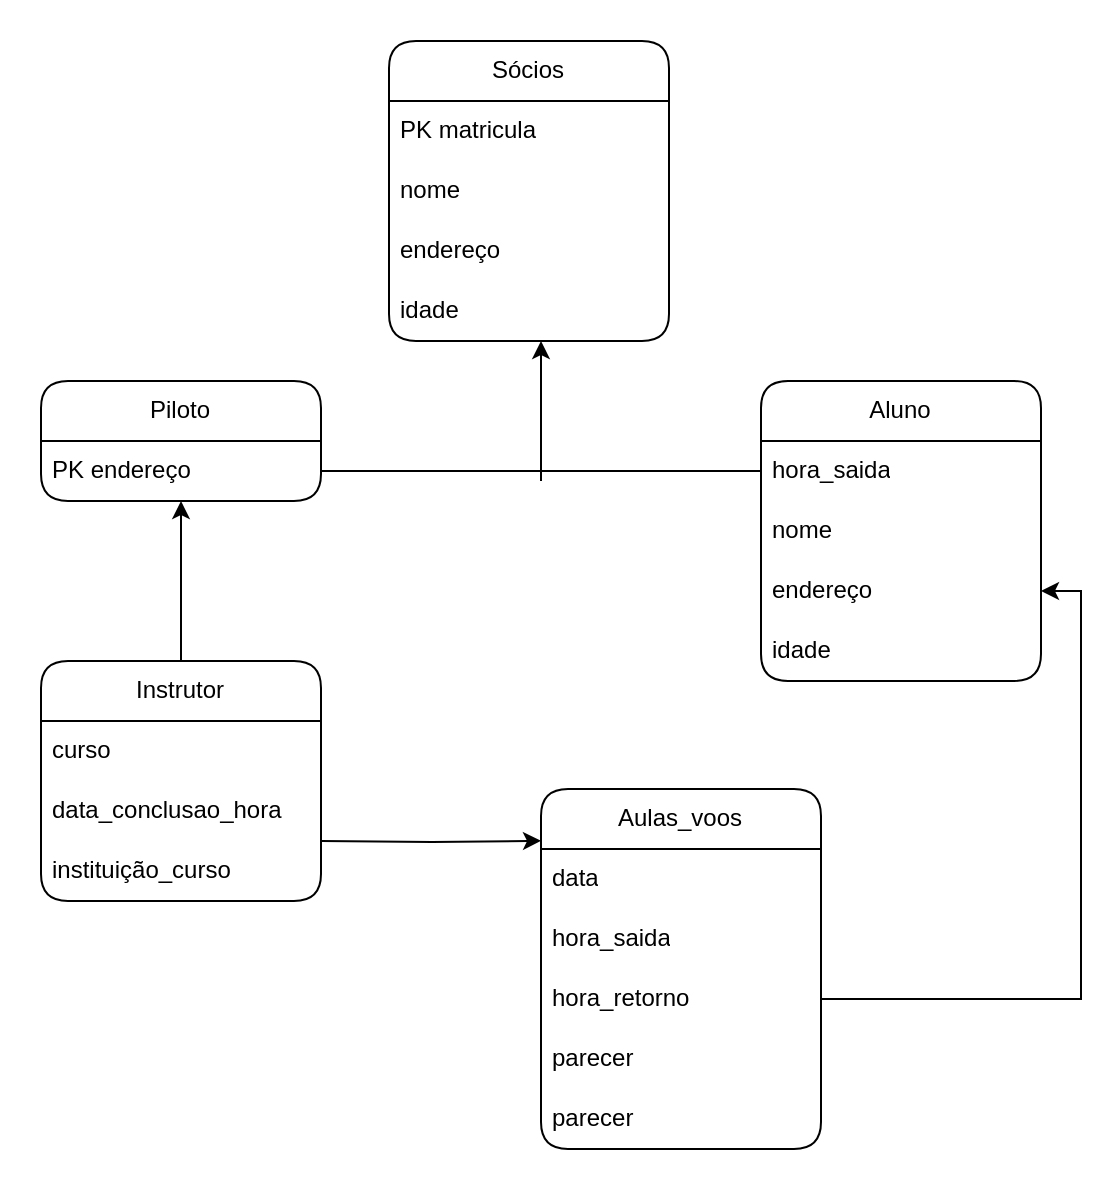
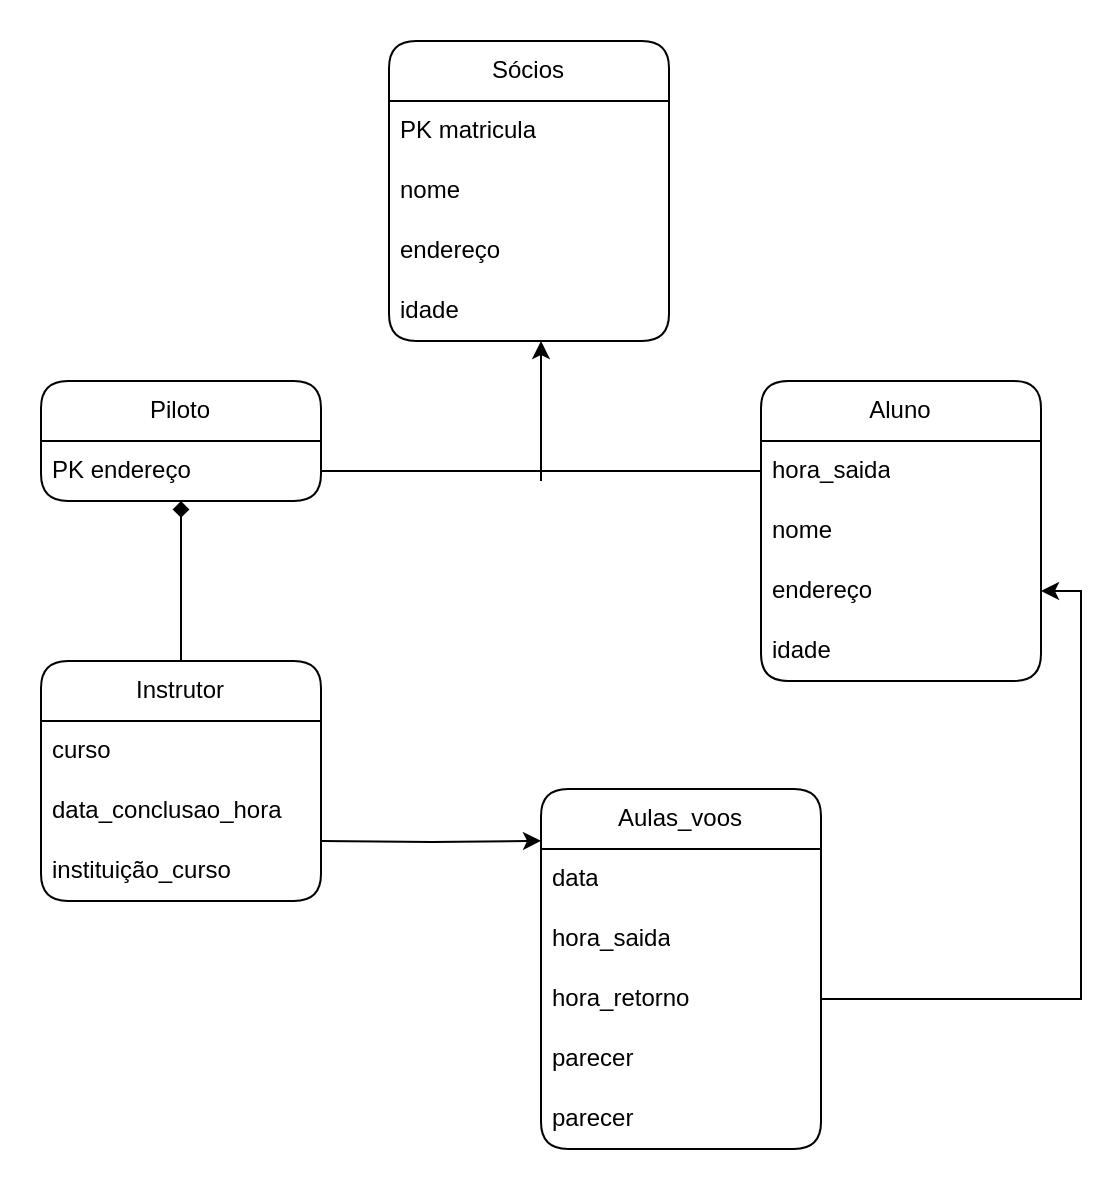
(181, 516) -> (181, 517)
